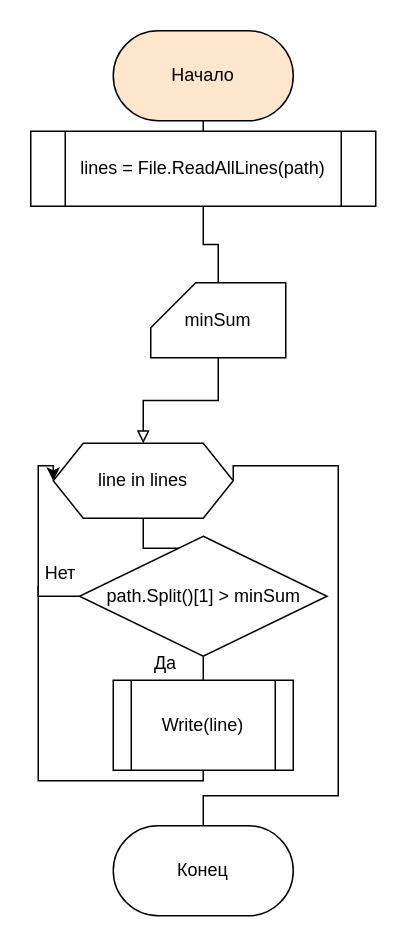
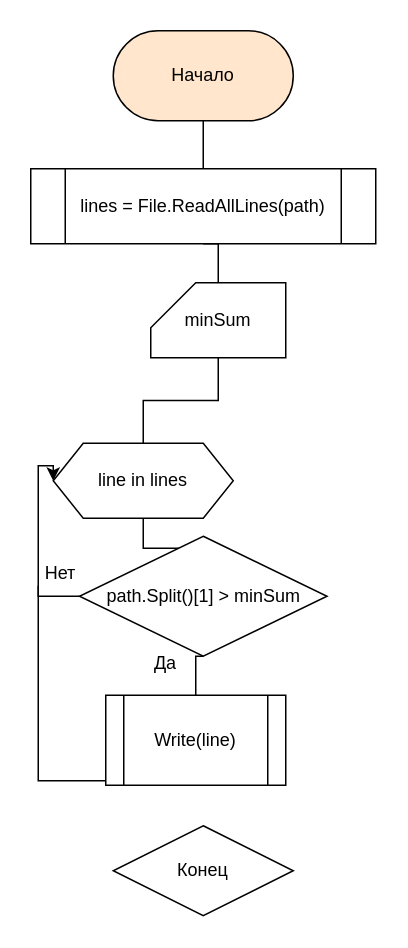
(203, 169) -> (203, 206)
(143, 429) -> (143, 435)
(338, 653) -> none
(203, 725) -> (196, 740)
(203, 871) -> (203, 871)
